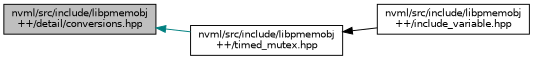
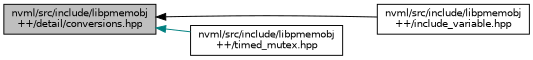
(365, 29) -> (272, 16)
